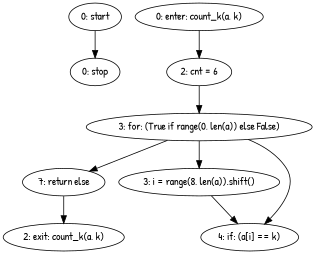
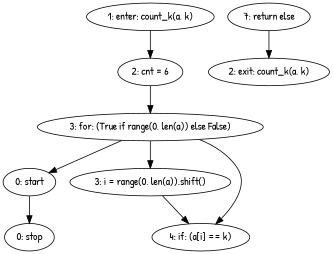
(199, 17) -> (150, 17)
(132, 154) -> (89, 155)
(199, 182) -> (150, 182)
